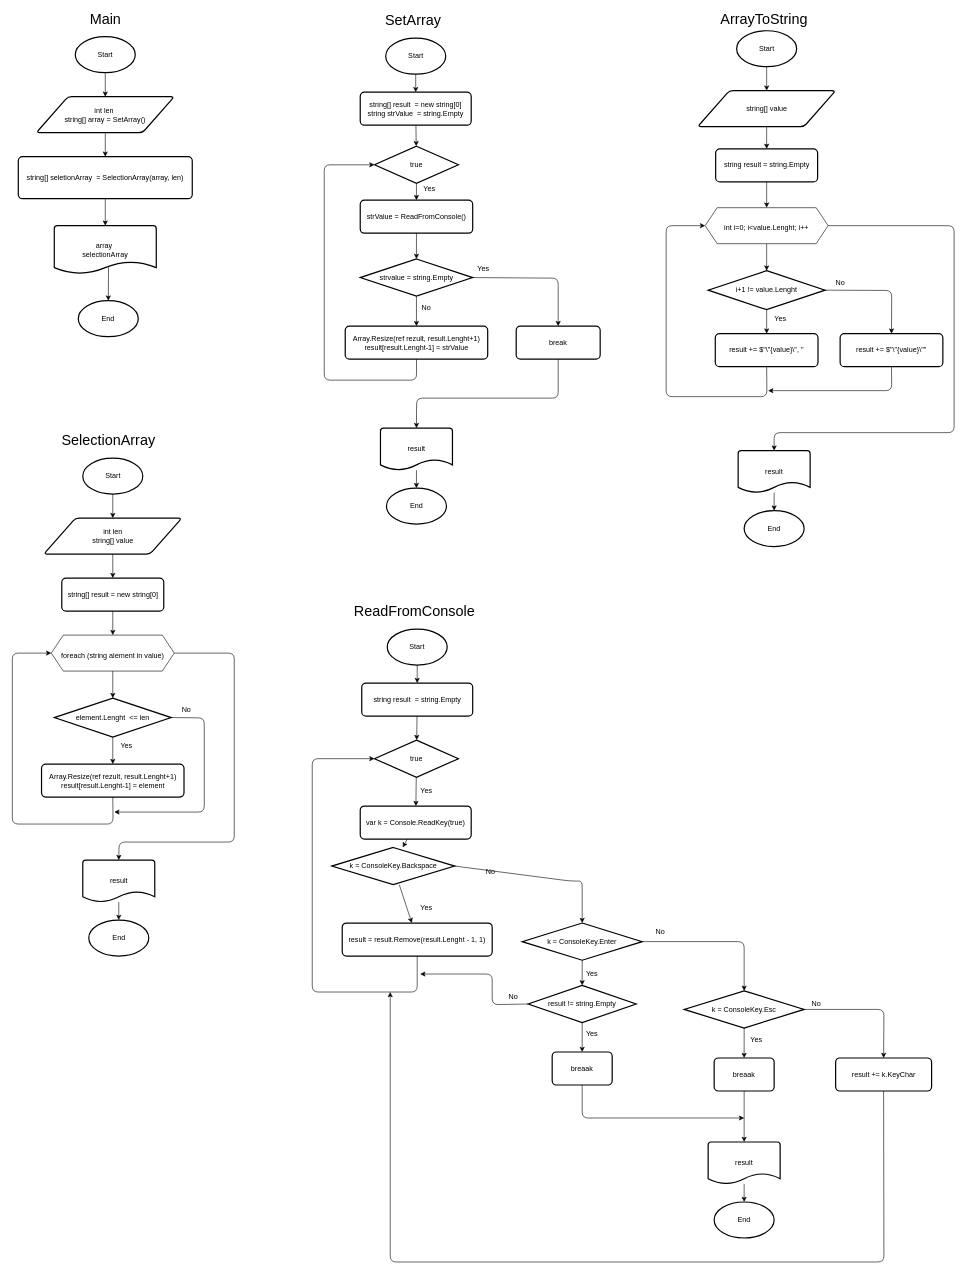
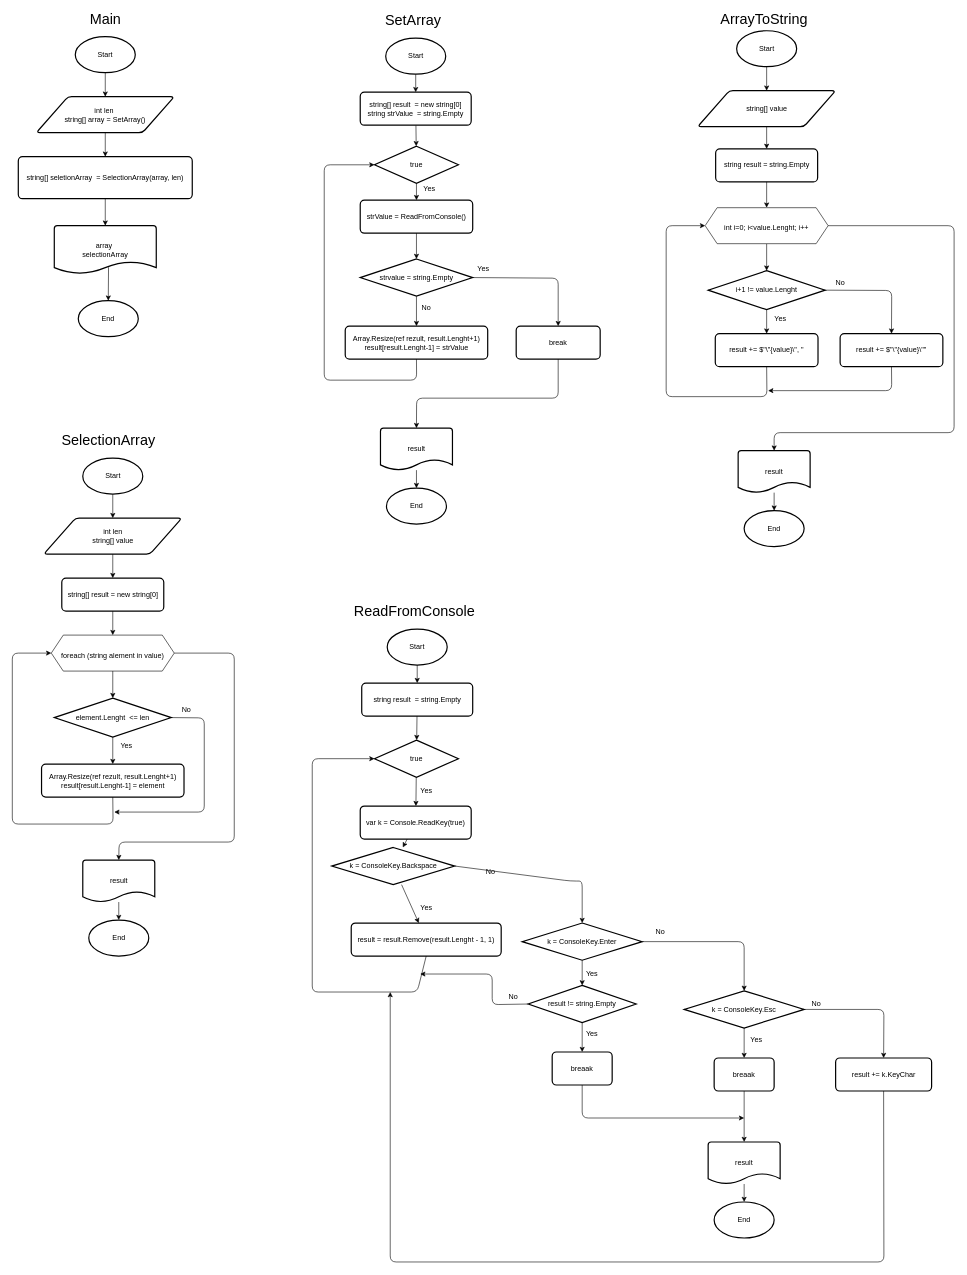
(417, 940) -> (426, 940)
